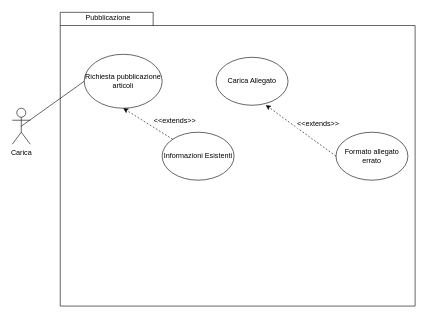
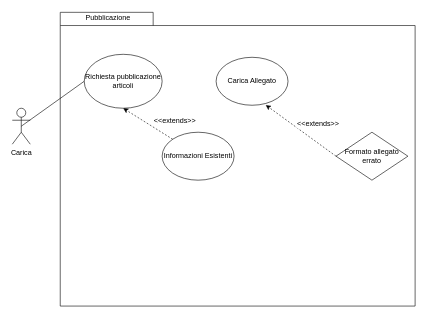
(372, 156) -> (372, 156)
